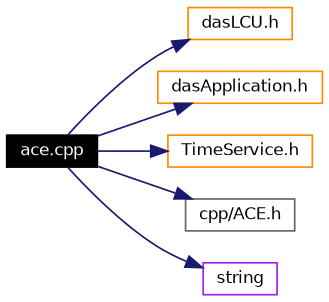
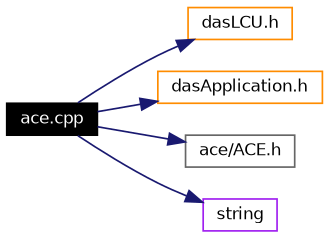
(240, 151) -> none
(240, 215) -> (240, 151)
